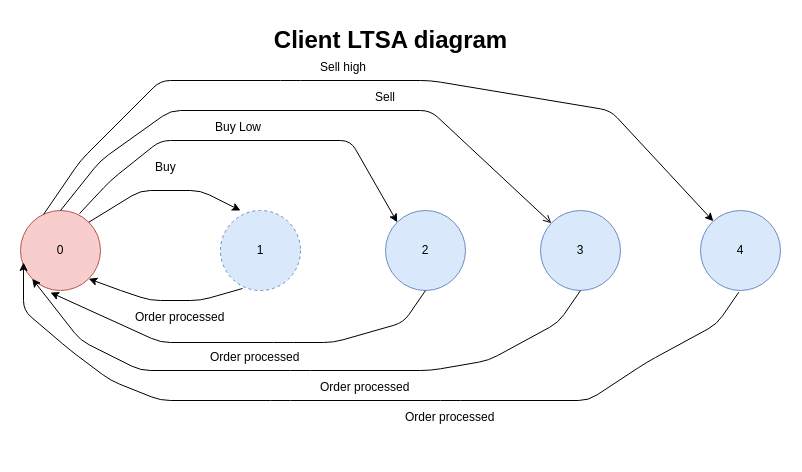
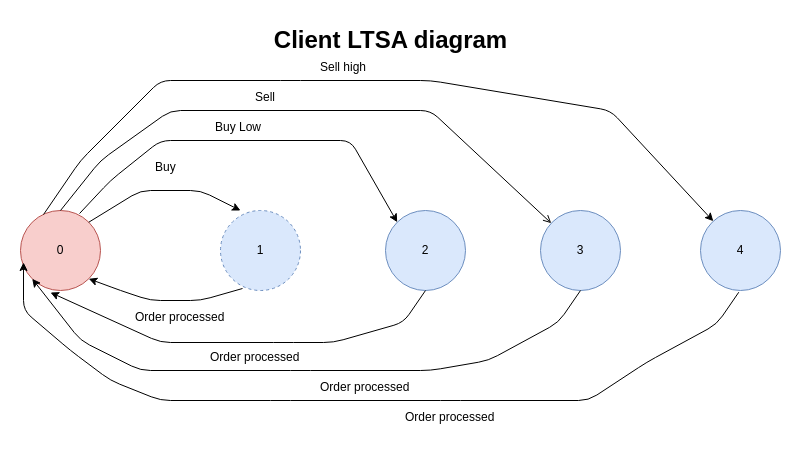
(416, 111) -> (296, 111)
